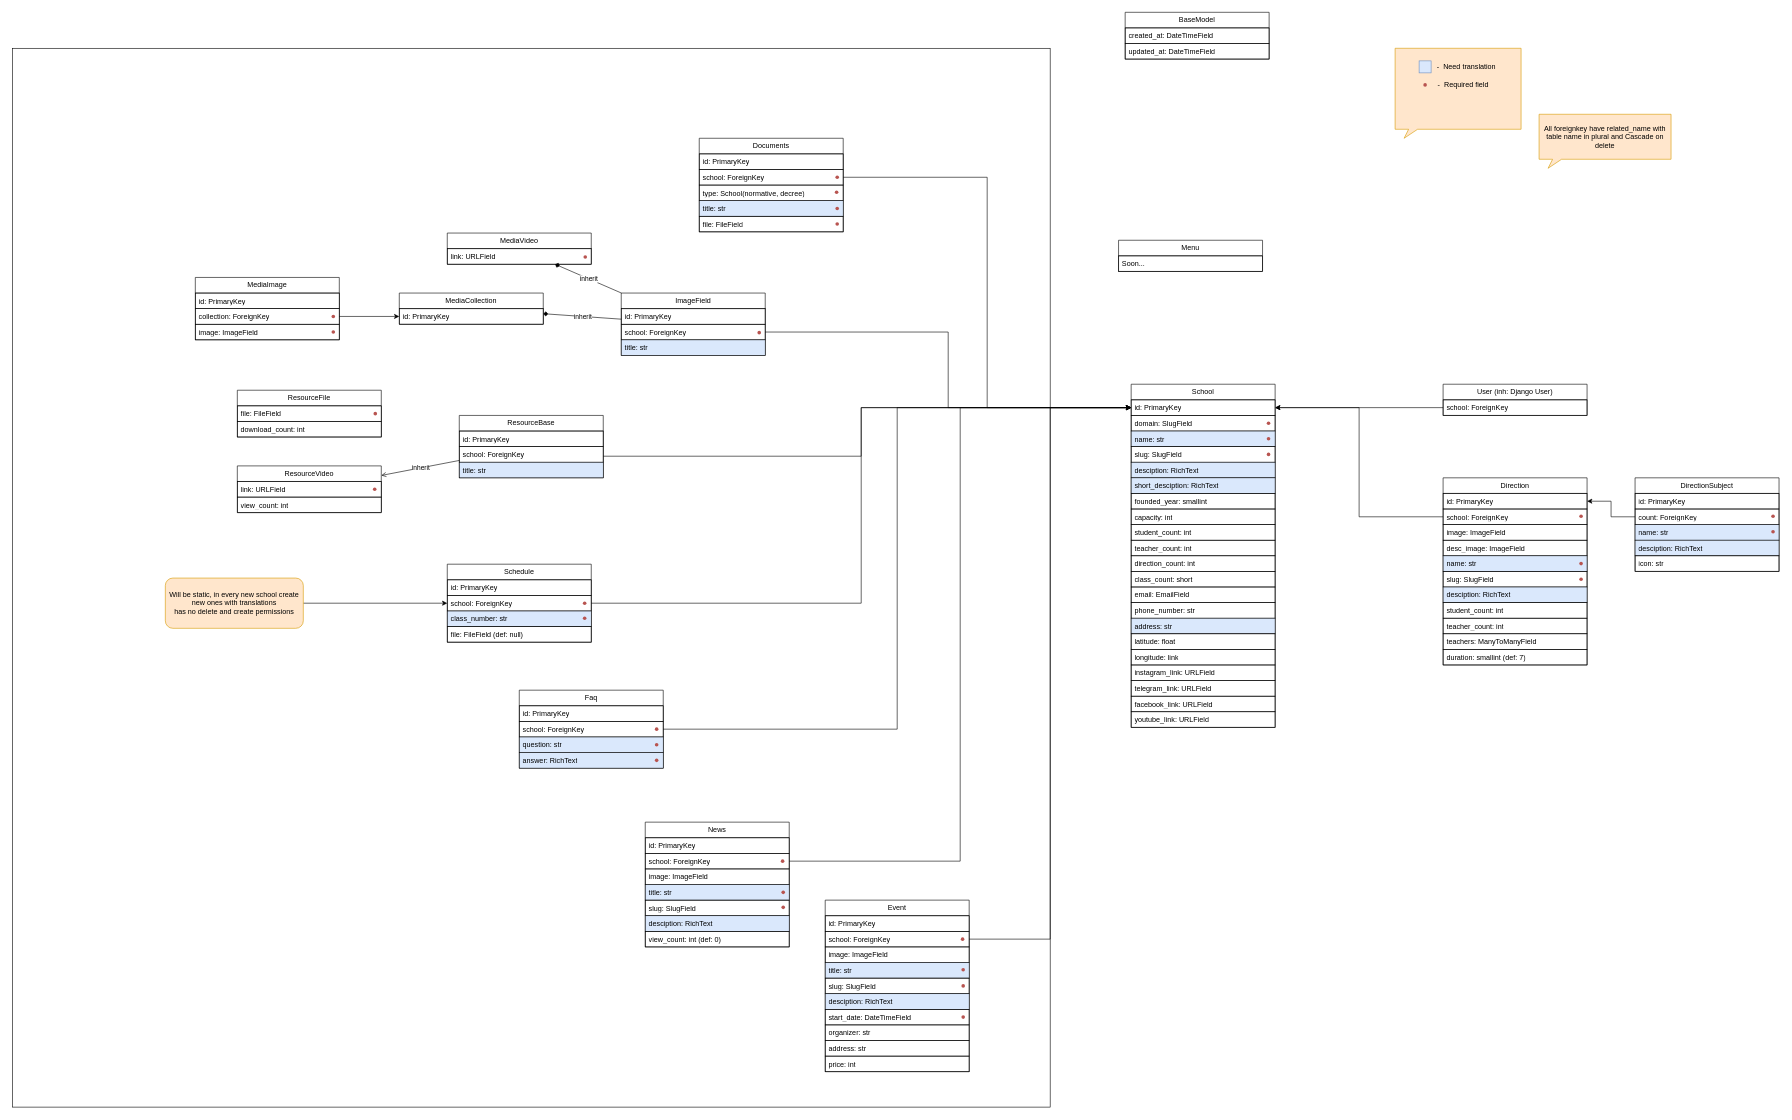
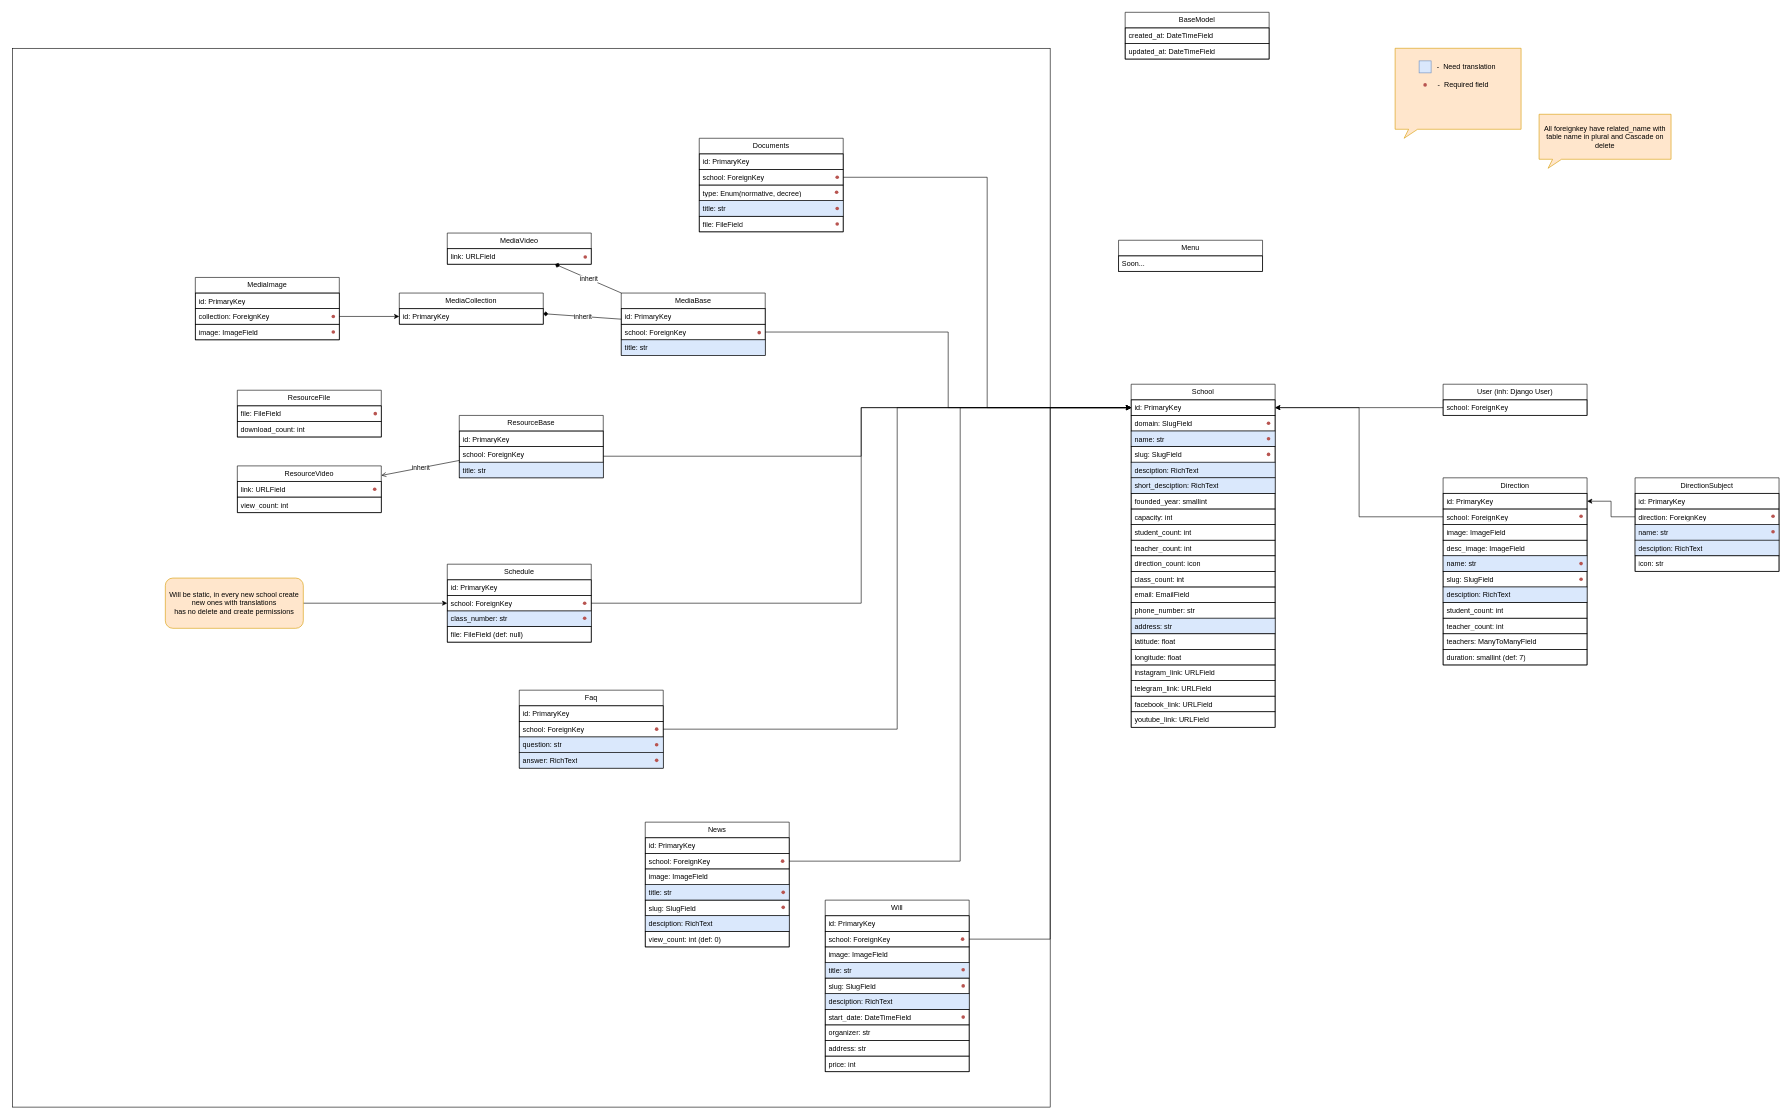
(760, 194) -> (757, 194)
(693, 301) -> (693, 301)
(1670, 518) -> (1677, 518)
(1171, 564) -> (1173, 564)
(1168, 580) -> (1163, 580)
(1160, 658) -> (1162, 658)
(897, 908) -> (897, 908)
